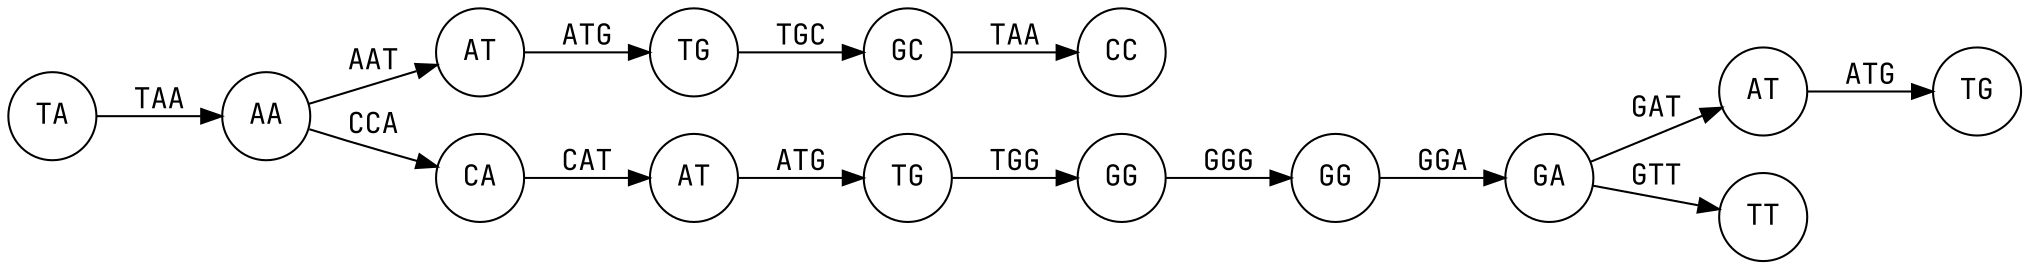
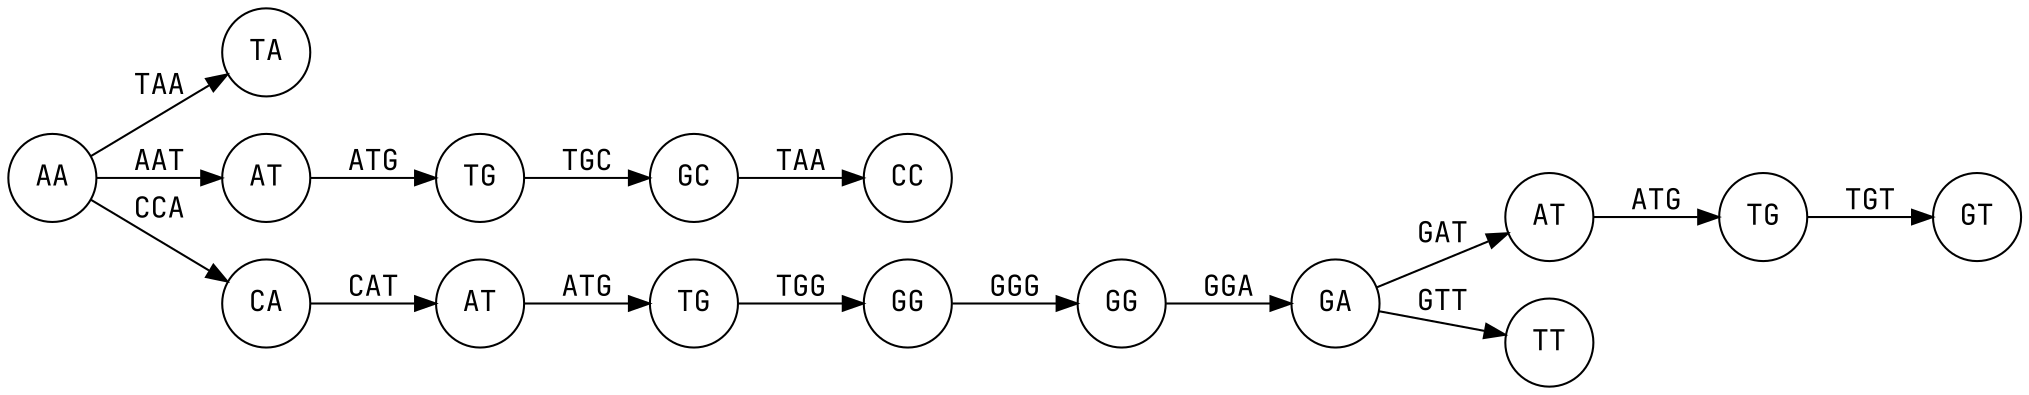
(149, 116) -> (150, 121)
none -> (1977, 217)
